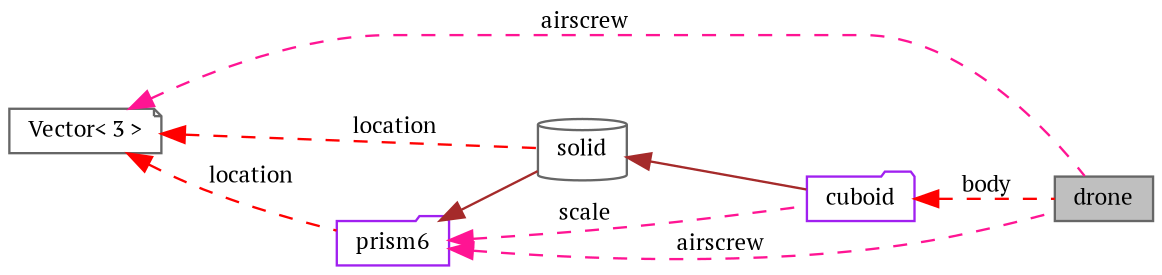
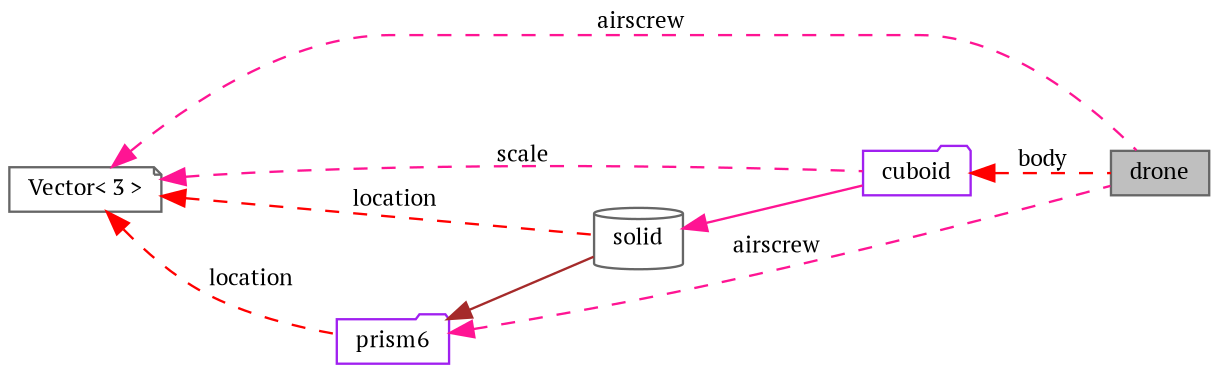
(728, 175) -> (784, 204)
(640, 226) -> (524, 166)
